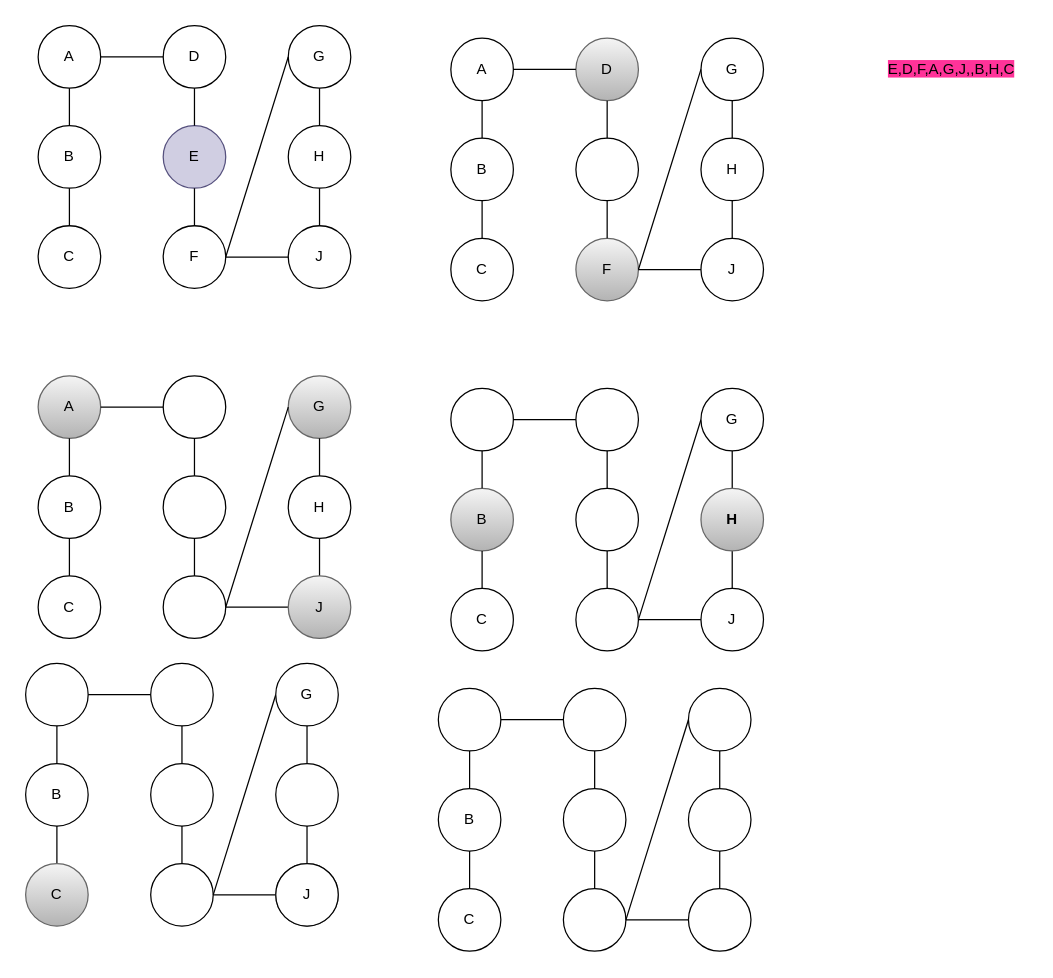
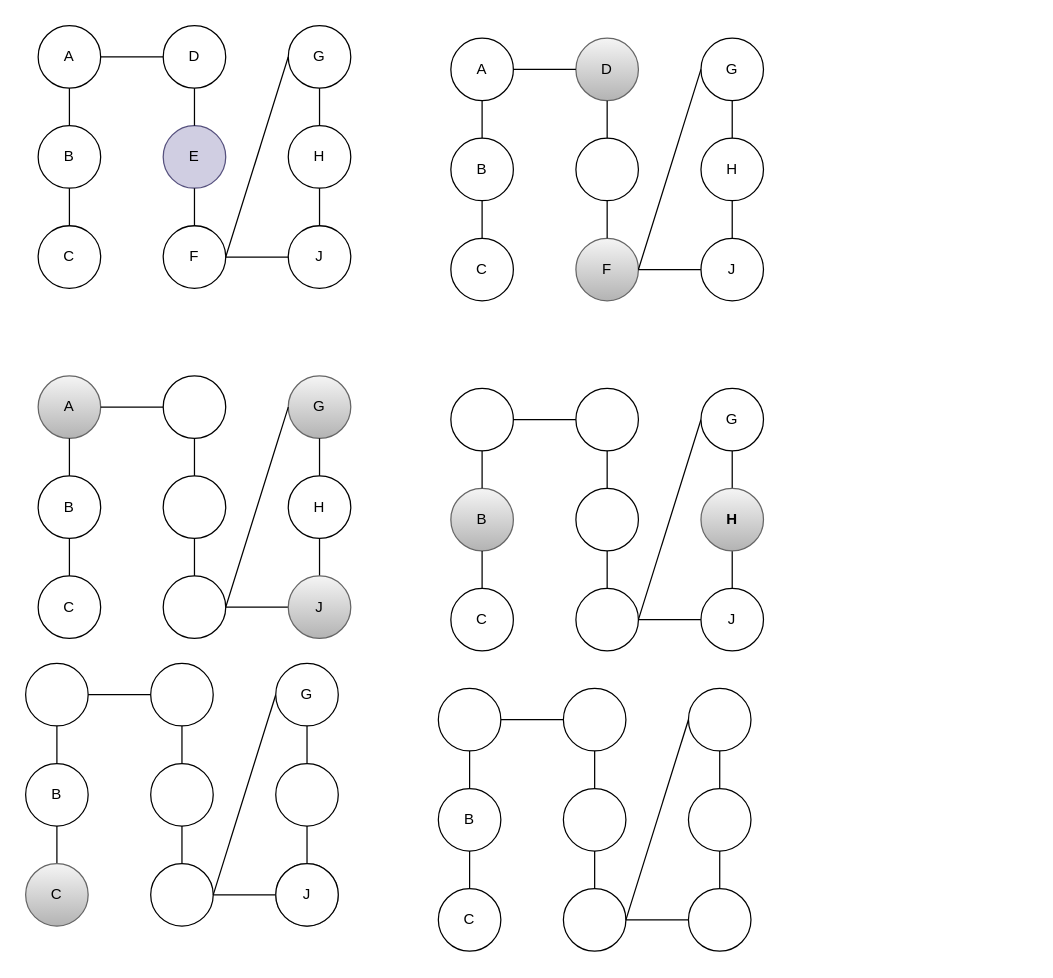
(951, 69) -> none
